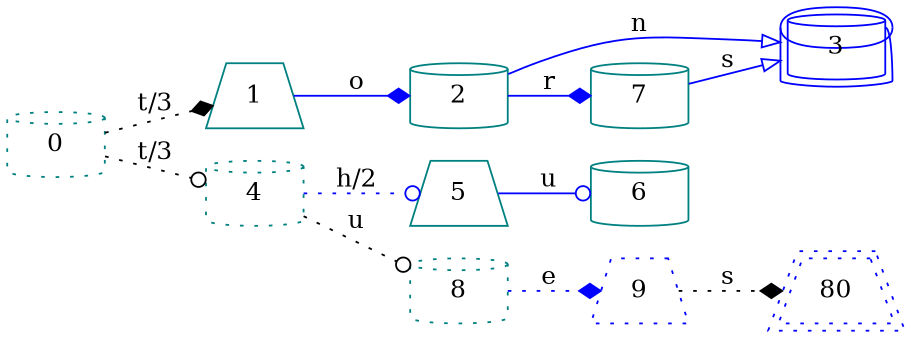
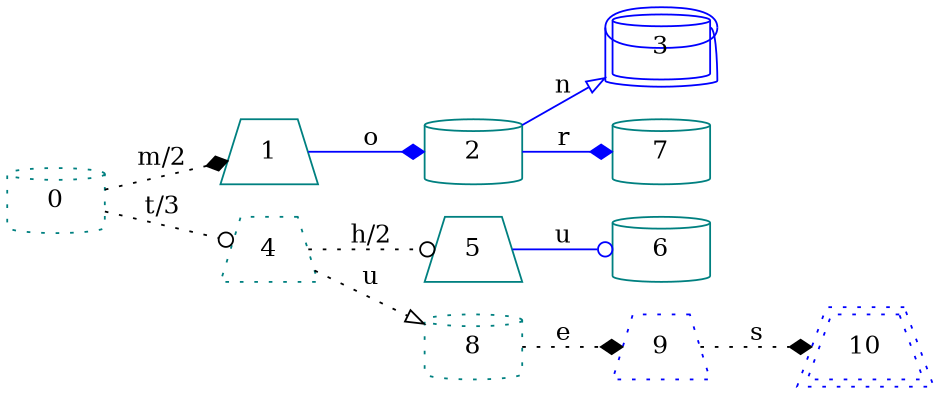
(725, 75) -> none
(155, 104) -> (163, 158)
(255, 193) -> (269, 249)
(354, 193) -> (364, 249)
(350, 239) -> (361, 293)
(543, 291) -> (561, 347)
(836, 291) -> (865, 347)
